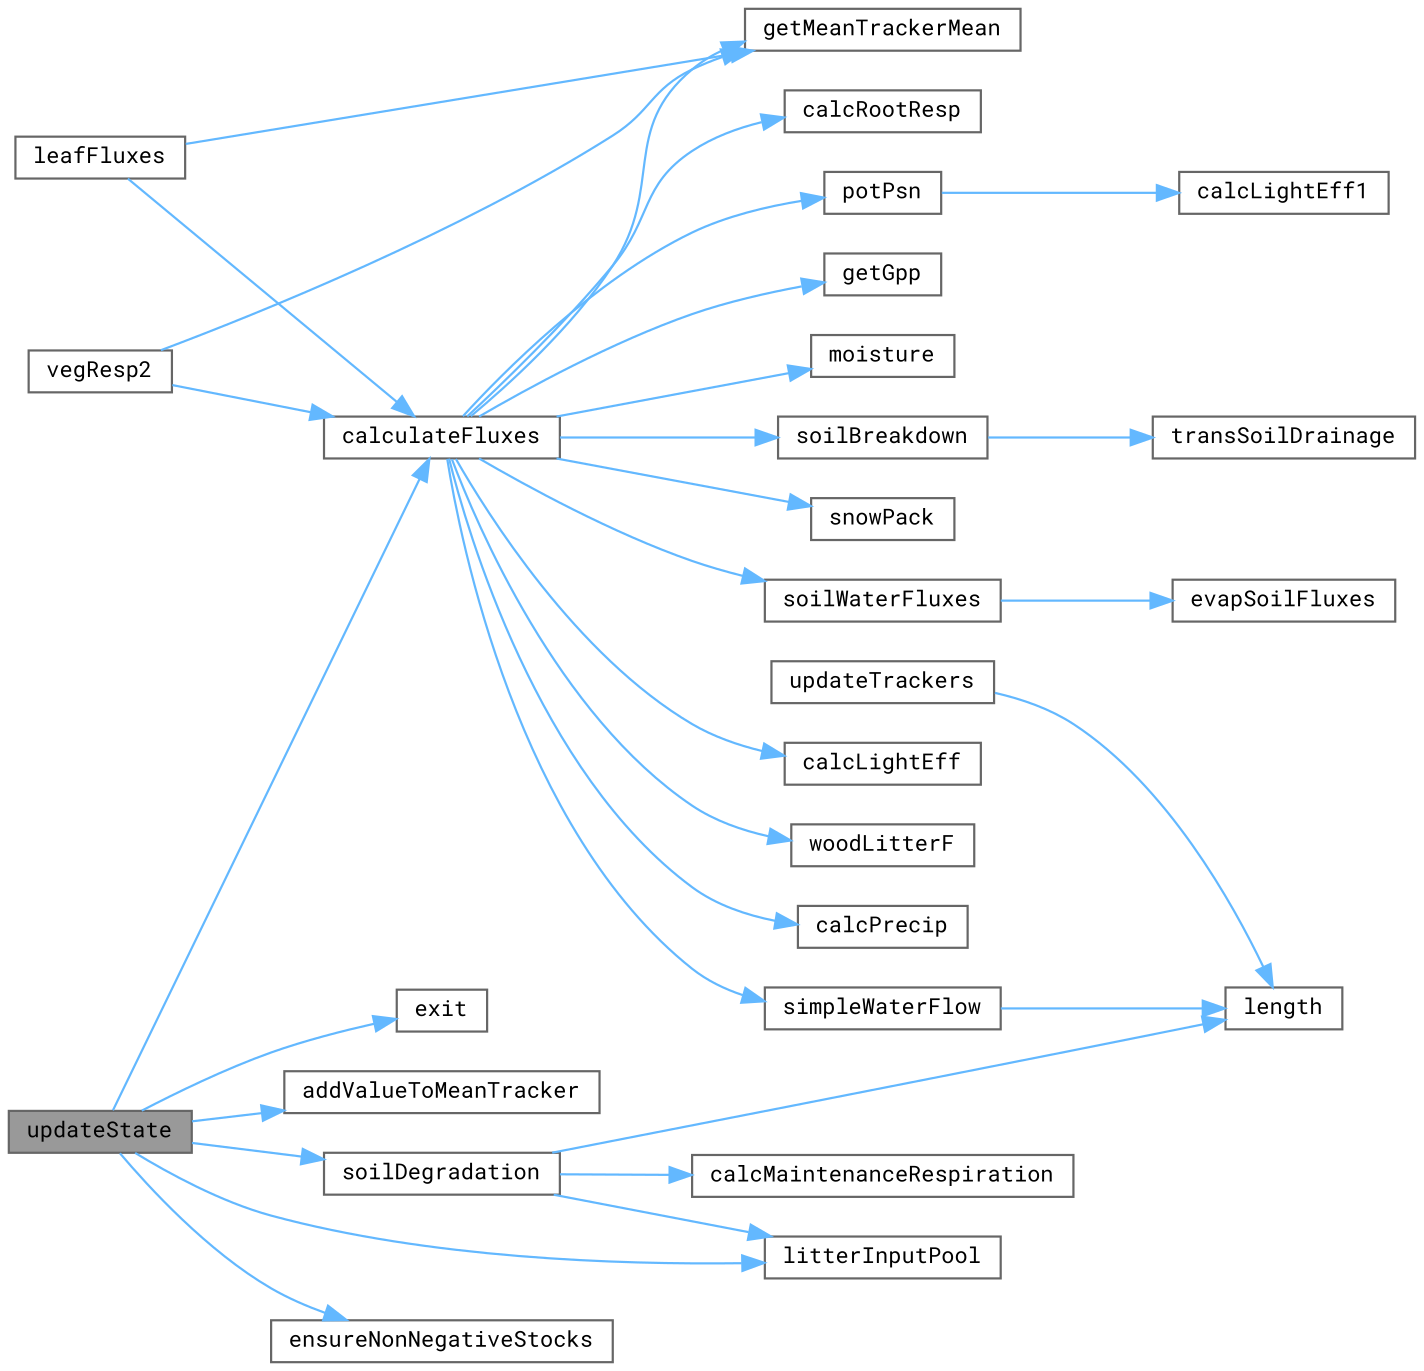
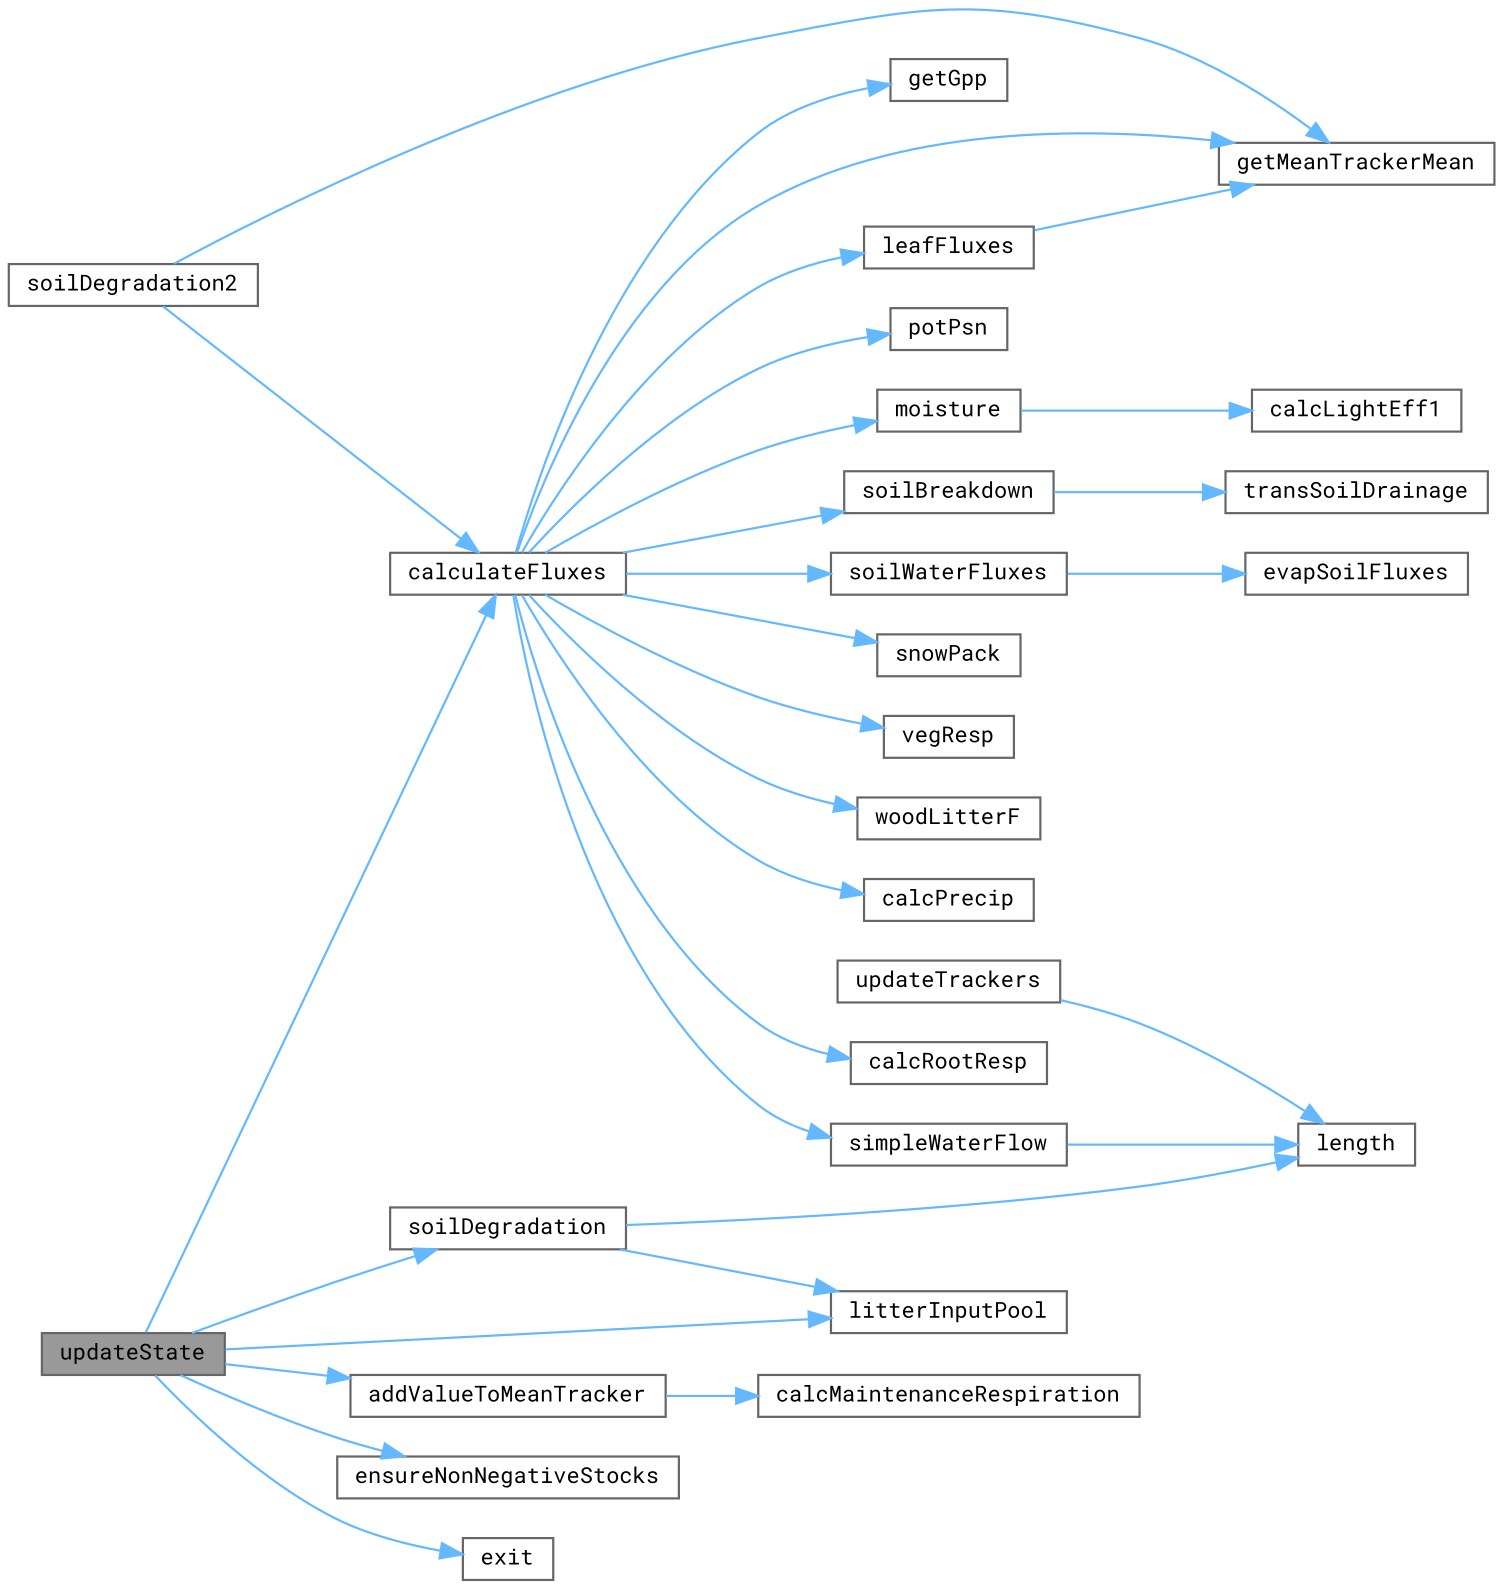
(1049, 193) -> (1125, 411)
(262, 290) -> (654, 373)
(100, 371) -> (133, 285)
(883, 764) -> (949, 737)
(615, 1175) -> (701, 1396)
